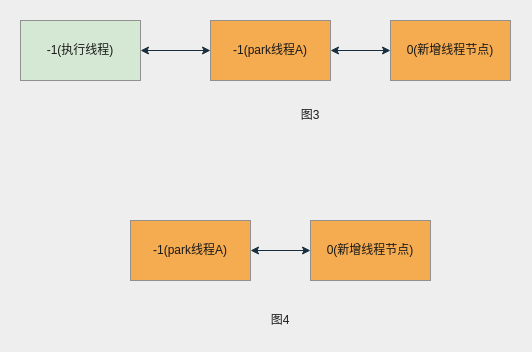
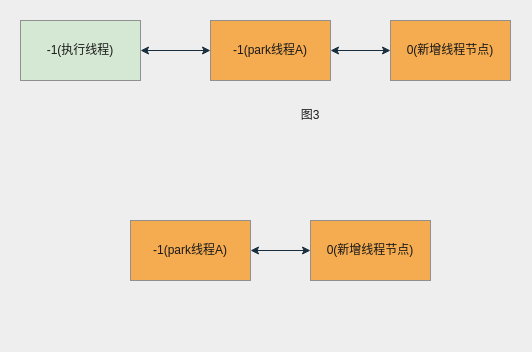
(281, 321) -> none
